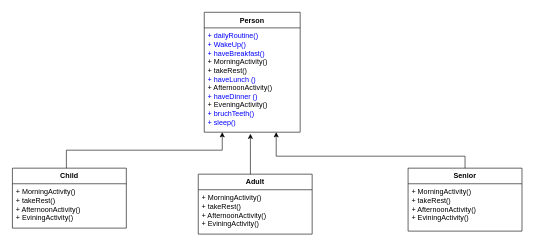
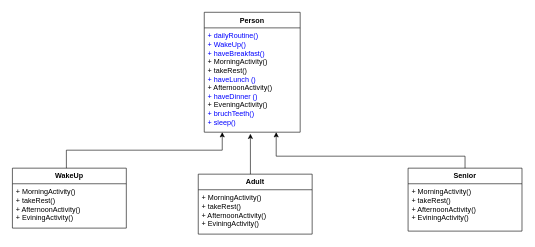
(69, 176) -> (69, 176)
